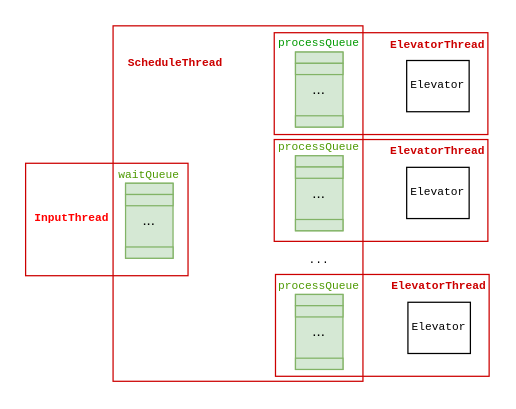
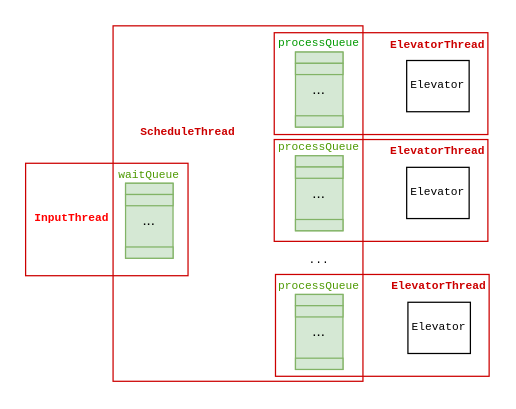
(176, 64) -> (188, 133)
